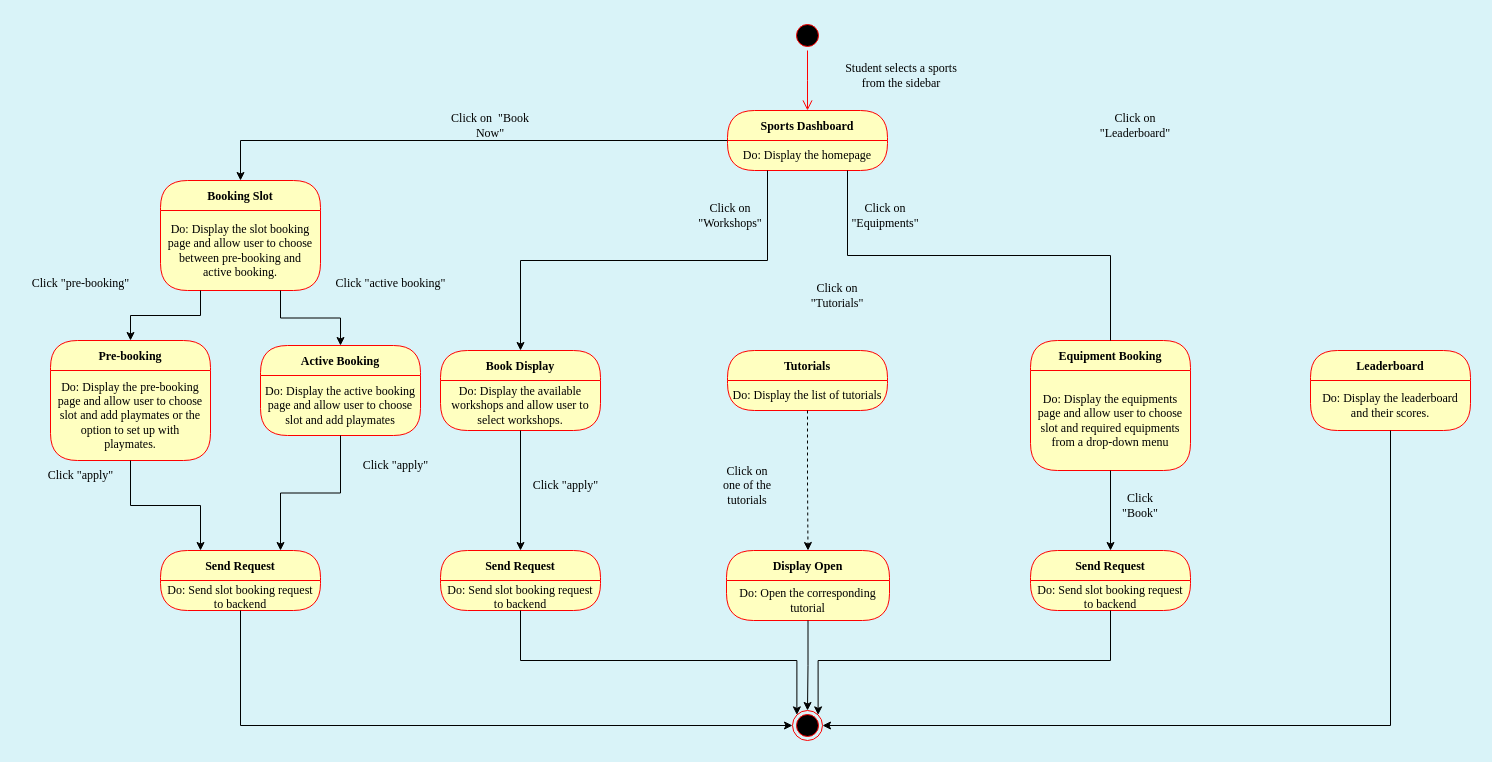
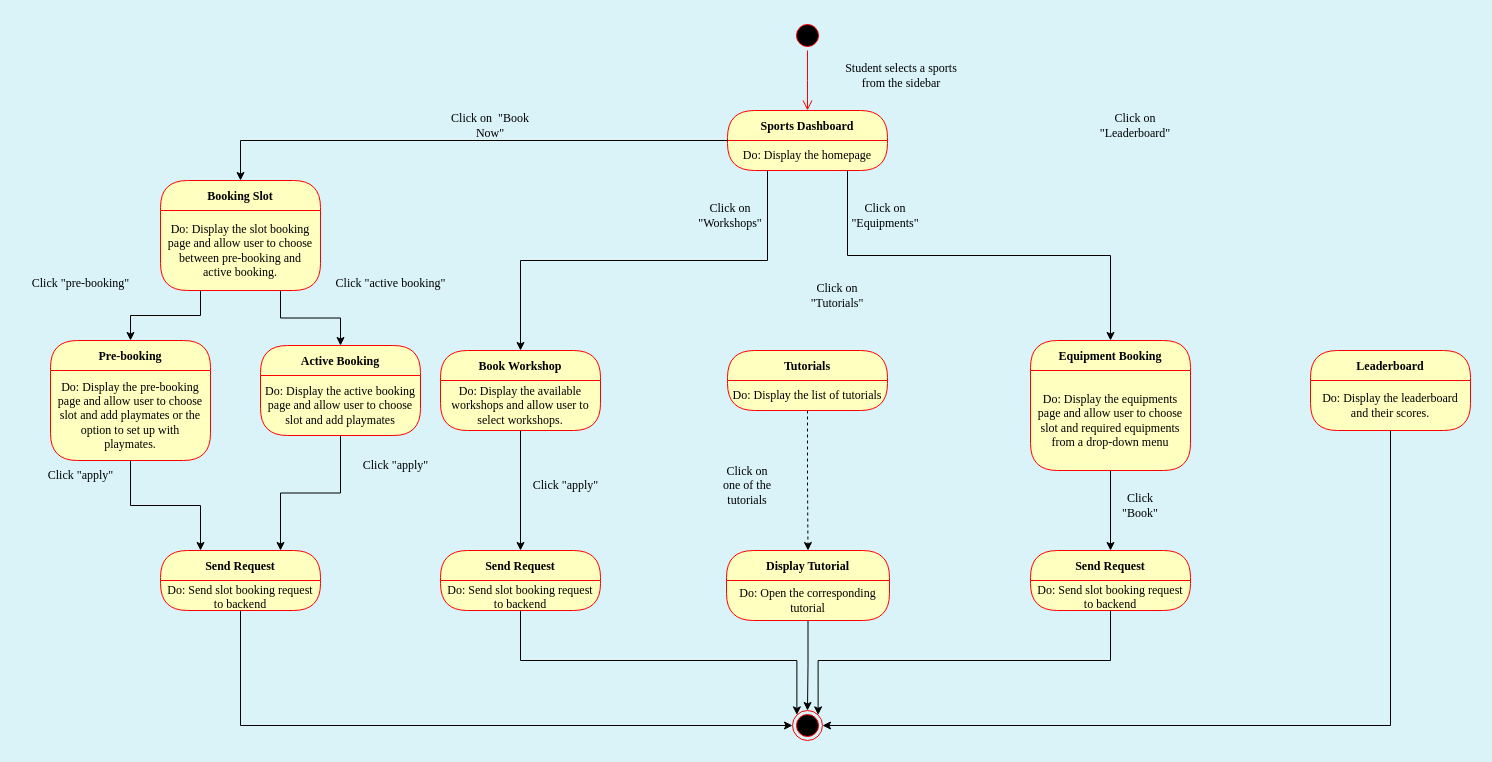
(1111, 336) -> (1111, 332)
(520, 366) -> (520, 366)
(808, 566) -> (808, 566)
